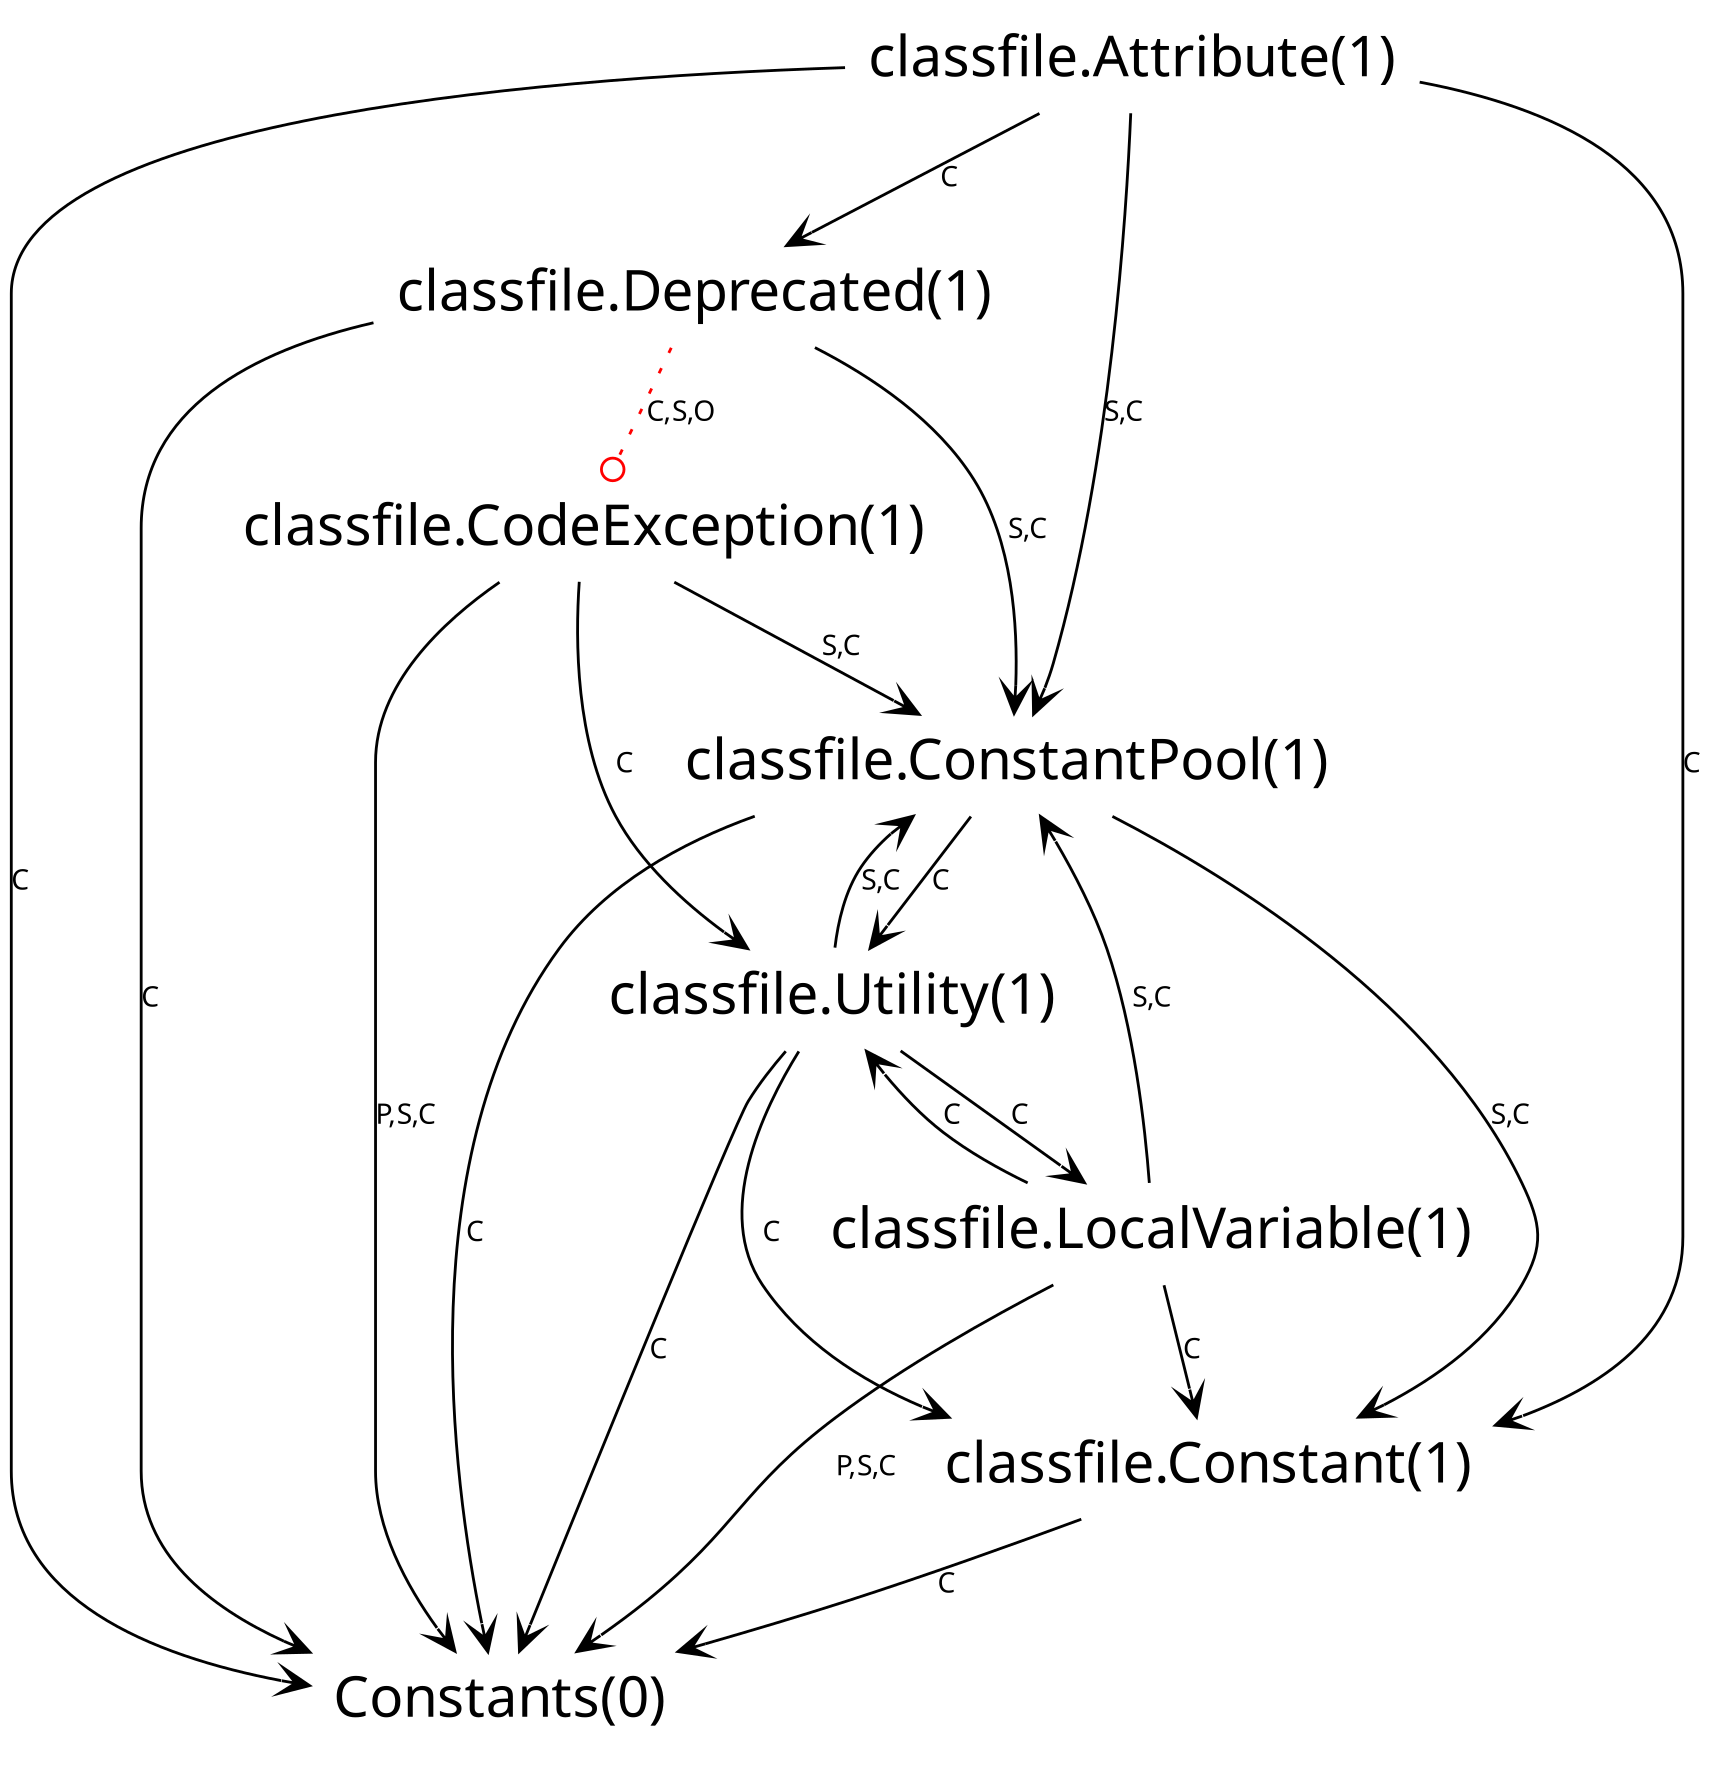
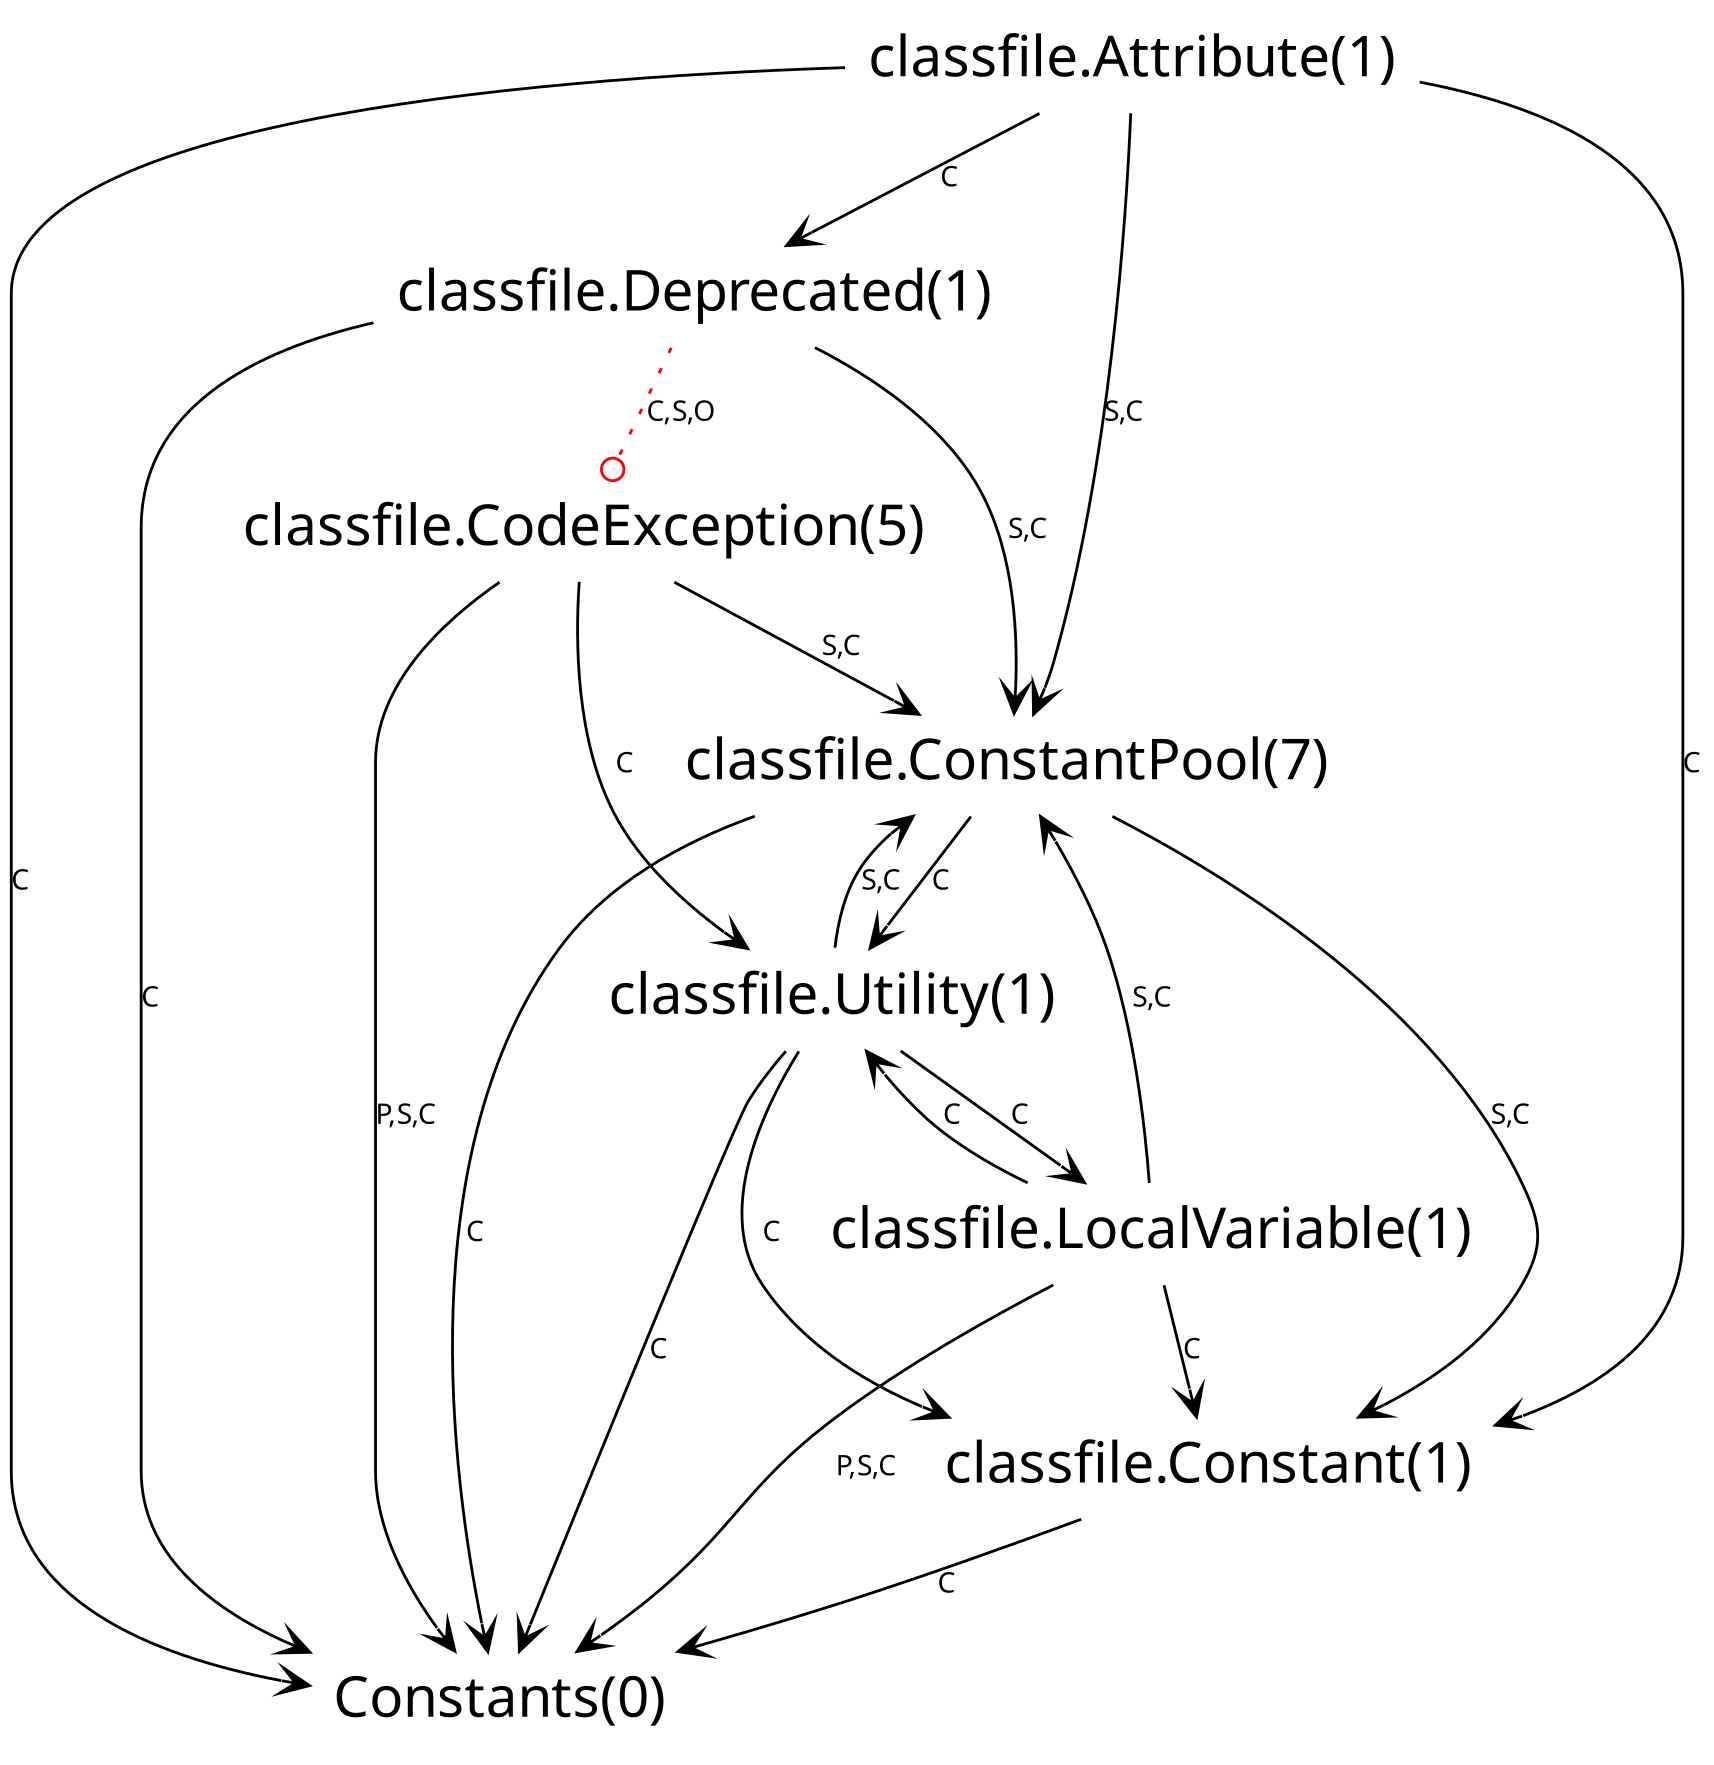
(584, 531) -> (584, 531)
(1008, 765) -> (1008, 765)
